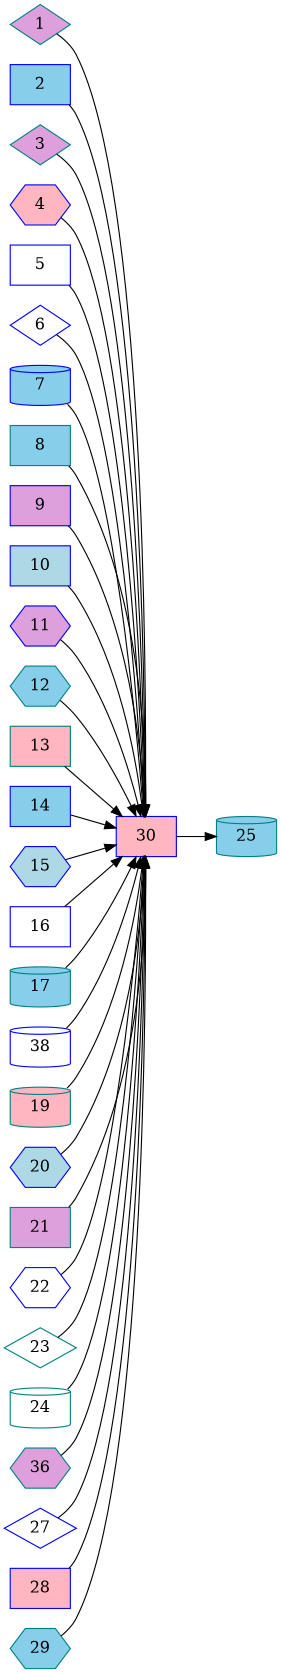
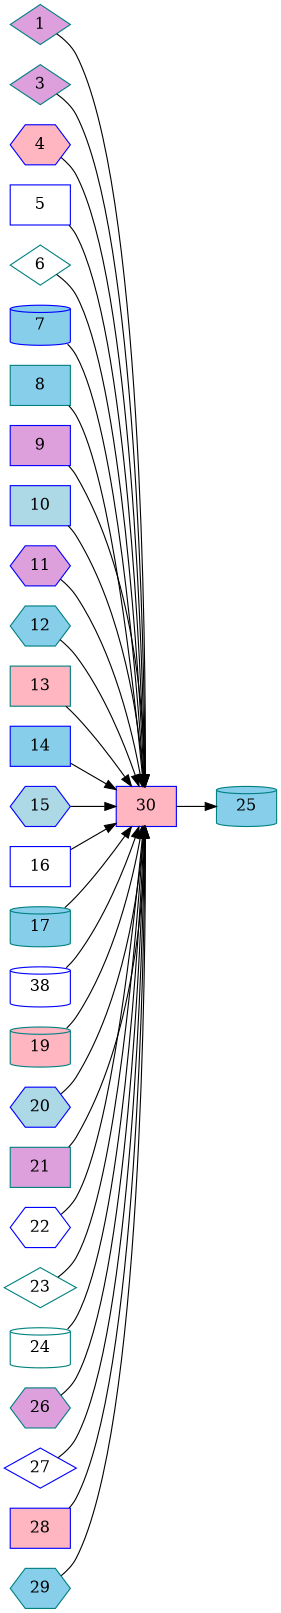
(40, 85) -> none
(40, 325) -> (40, 265)
(40, 1468) -> (40, 1408)
